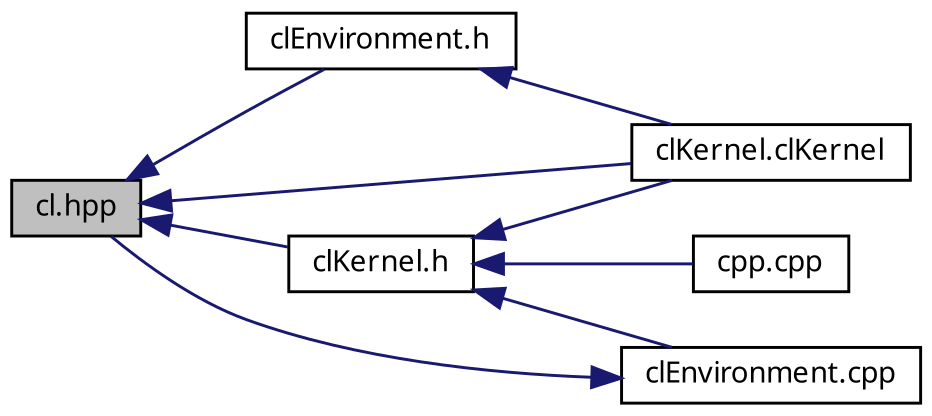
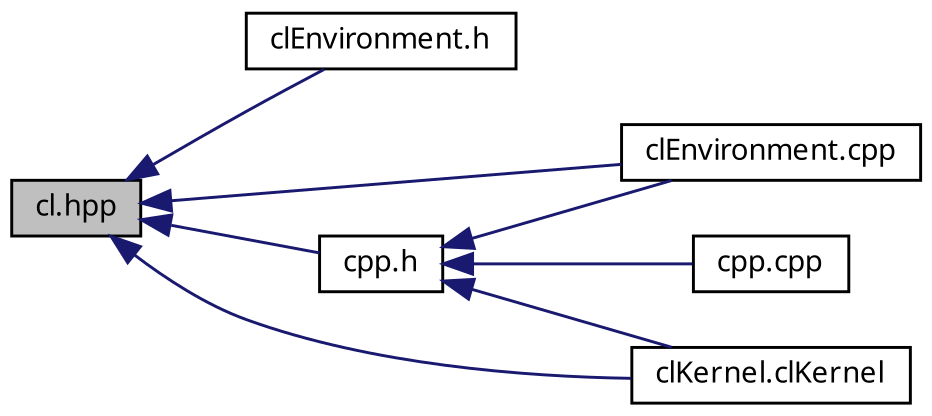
(590, 101) -> none
(381, 264) -> (381, 264)
(338, 346) -> (396, 183)
